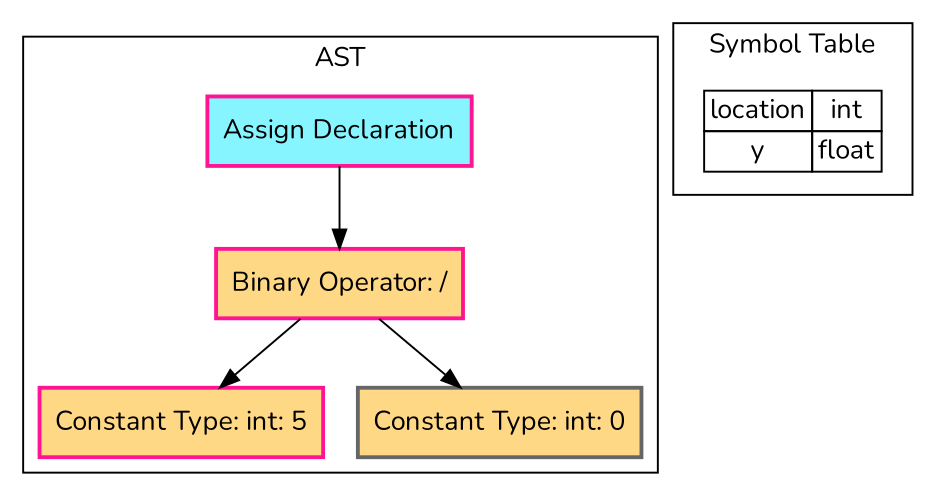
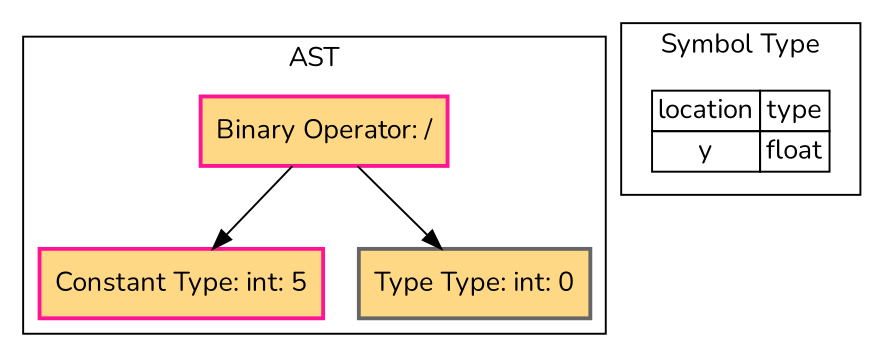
(793, 45) -> (741, 45)
(847, 110) -> (795, 110)
(340, 131) -> none
(500, 422) -> (475, 284)
